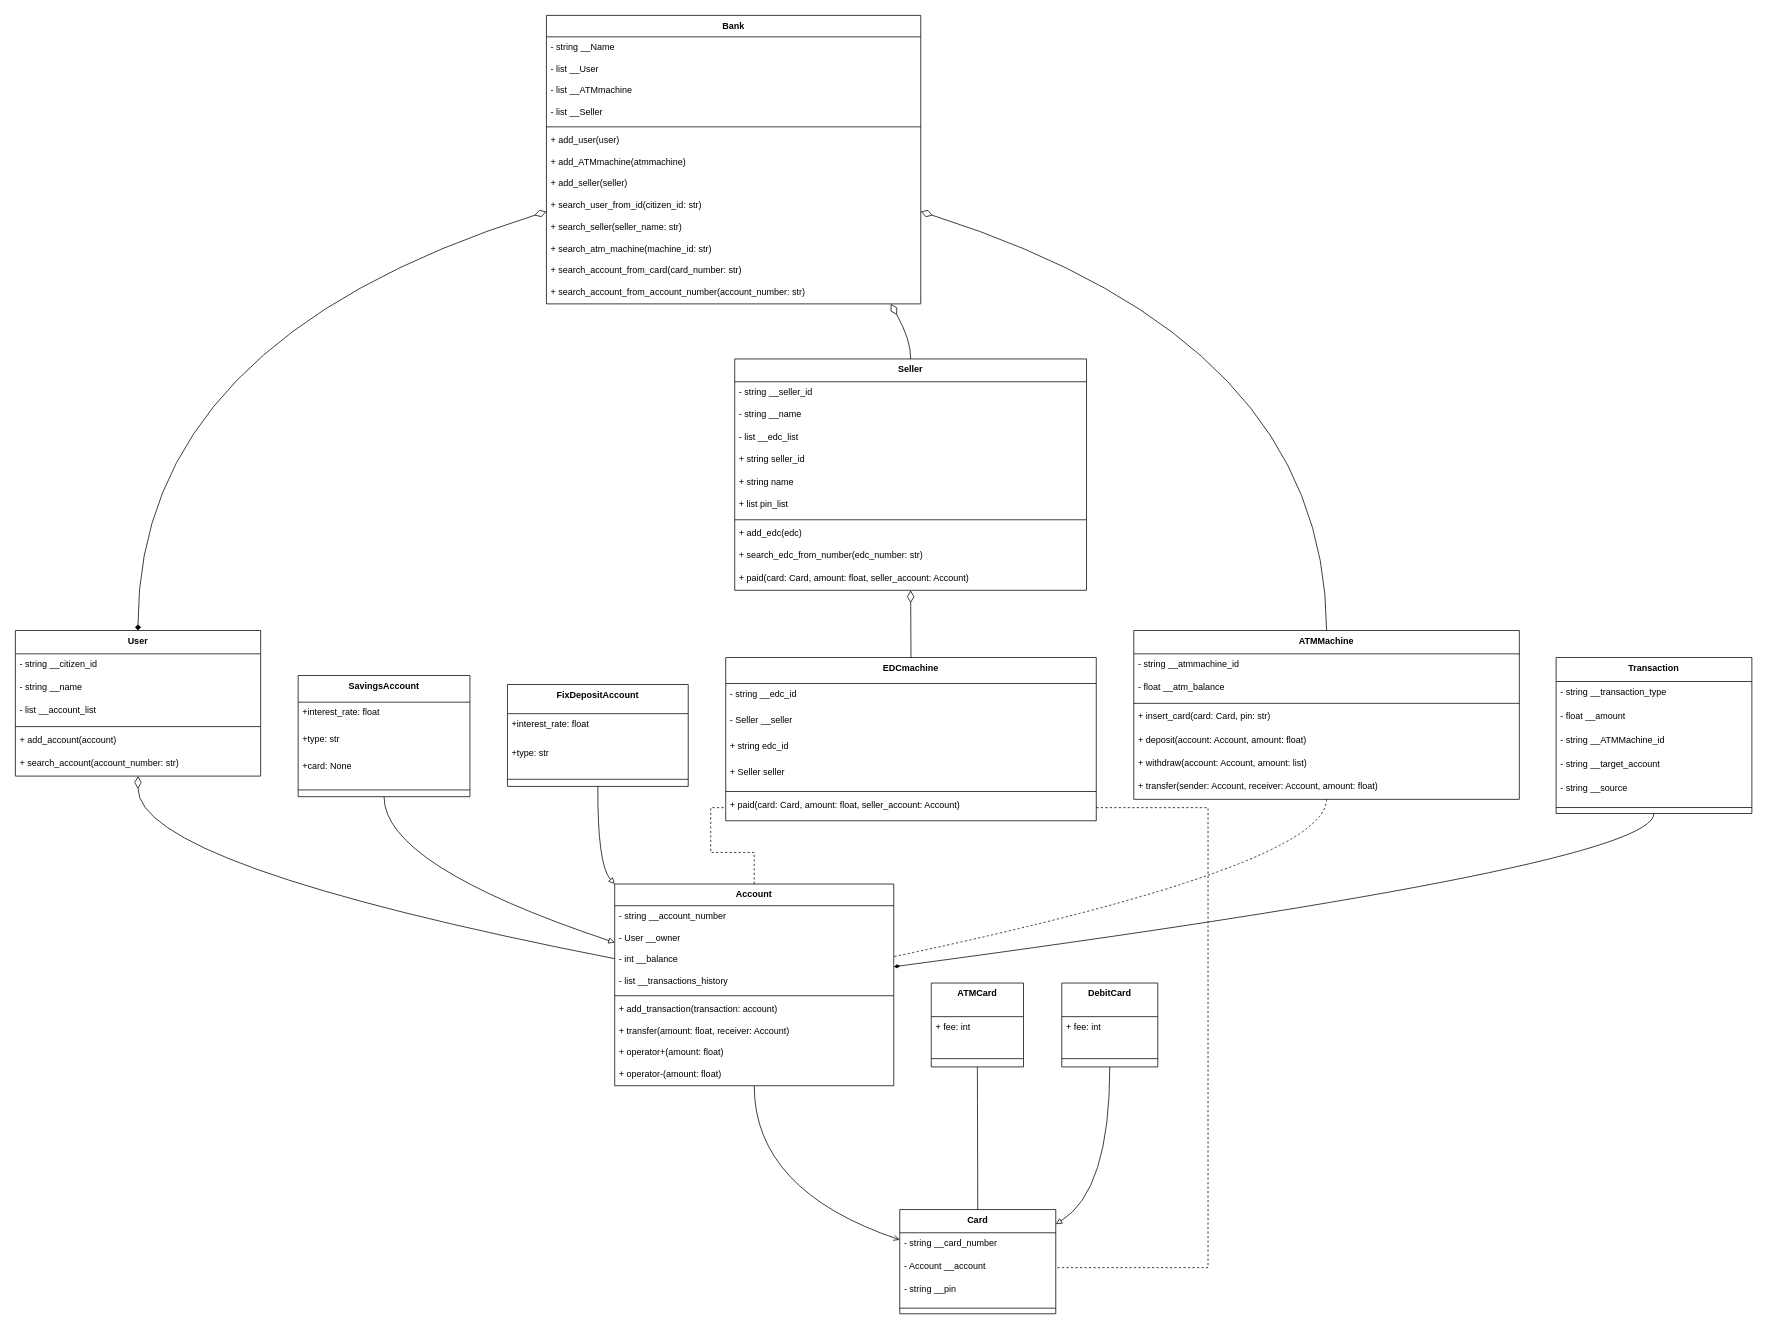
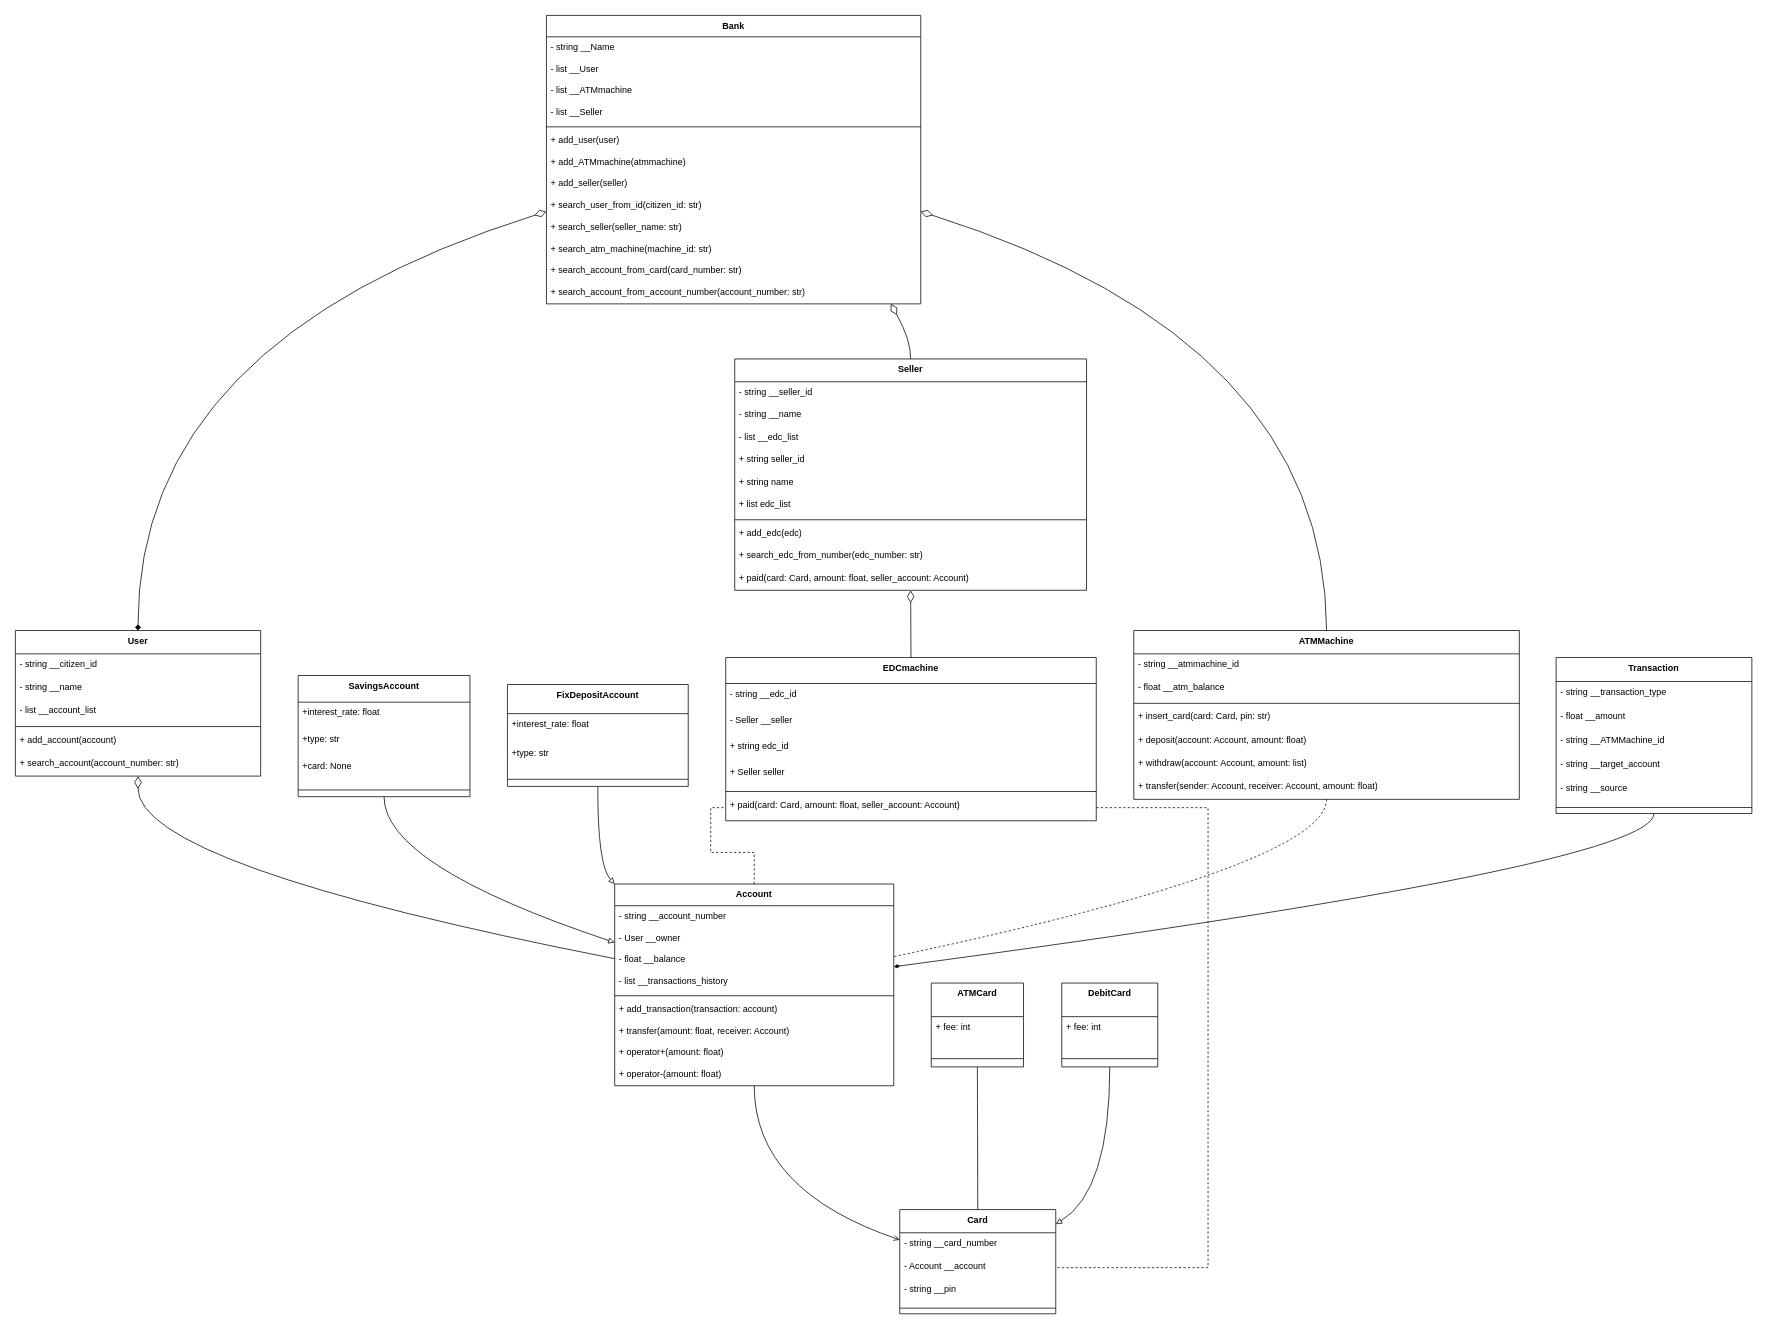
(768, 504) -> (770, 504)
(652, 959) -> (657, 959)
